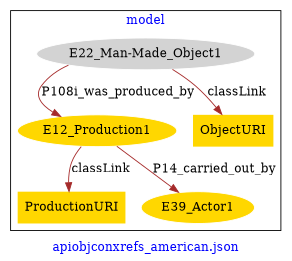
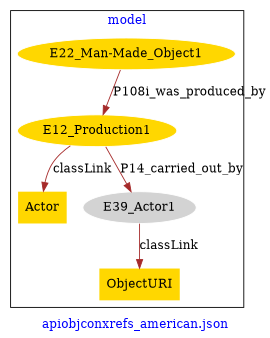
(146, 54) -> (126, 54)
(196, 87) -> (140, 242)
(72, 208) -> (42, 208)
(198, 208) -> (140, 208)
